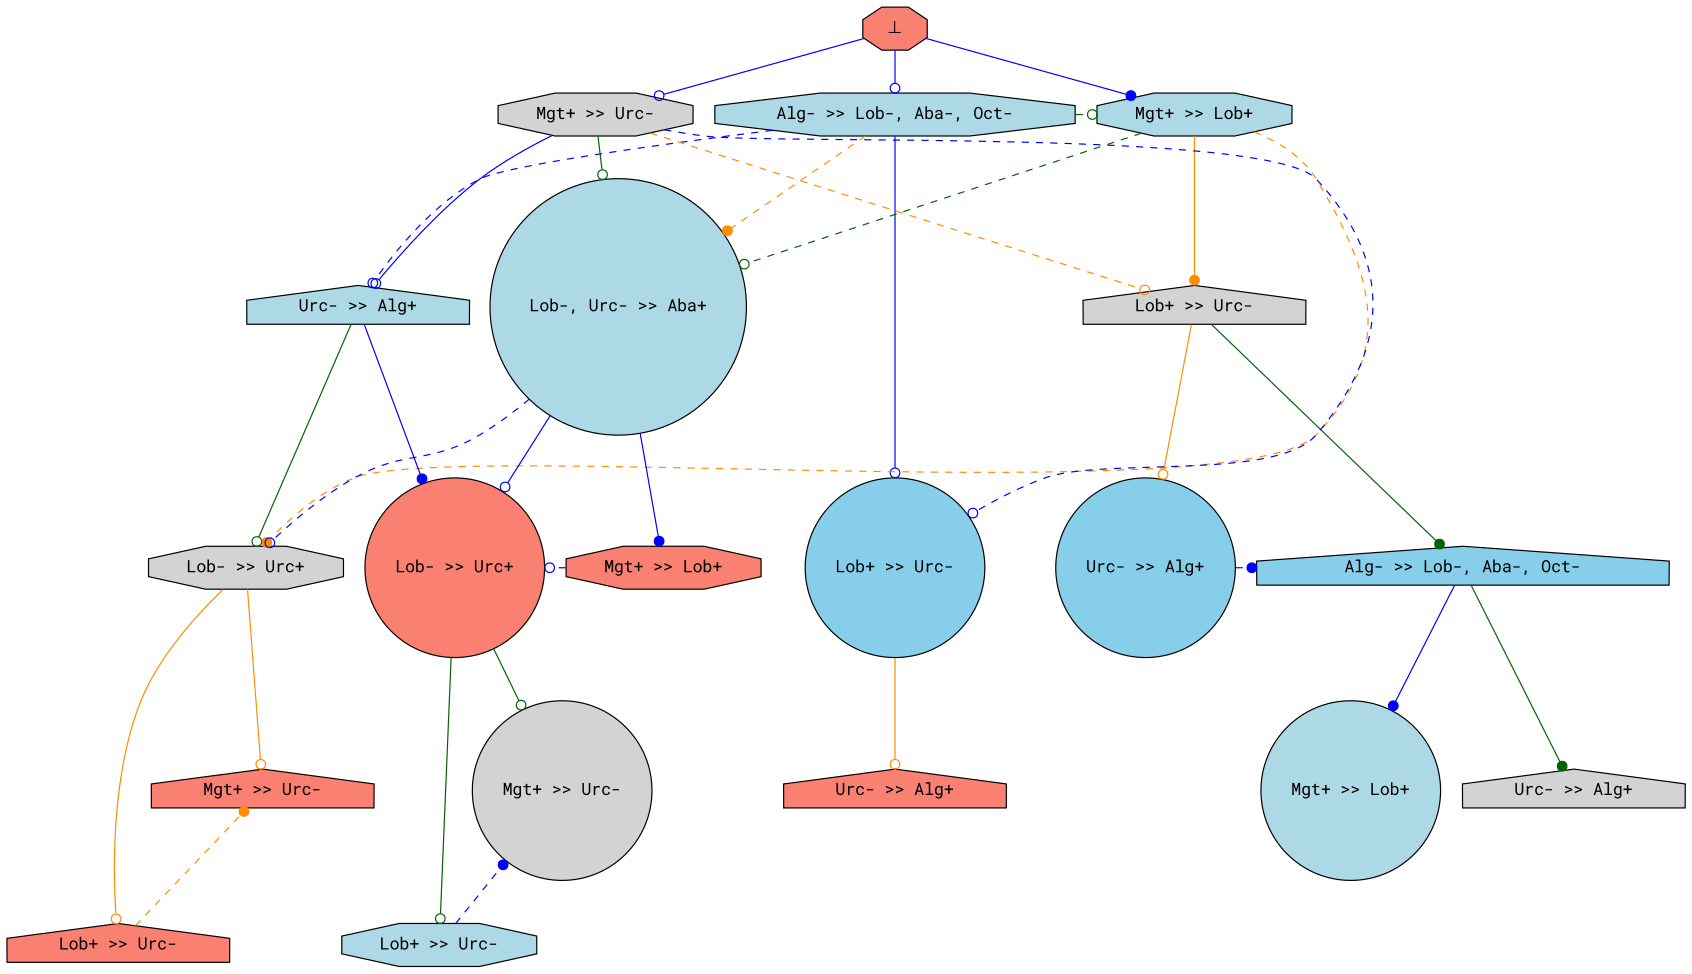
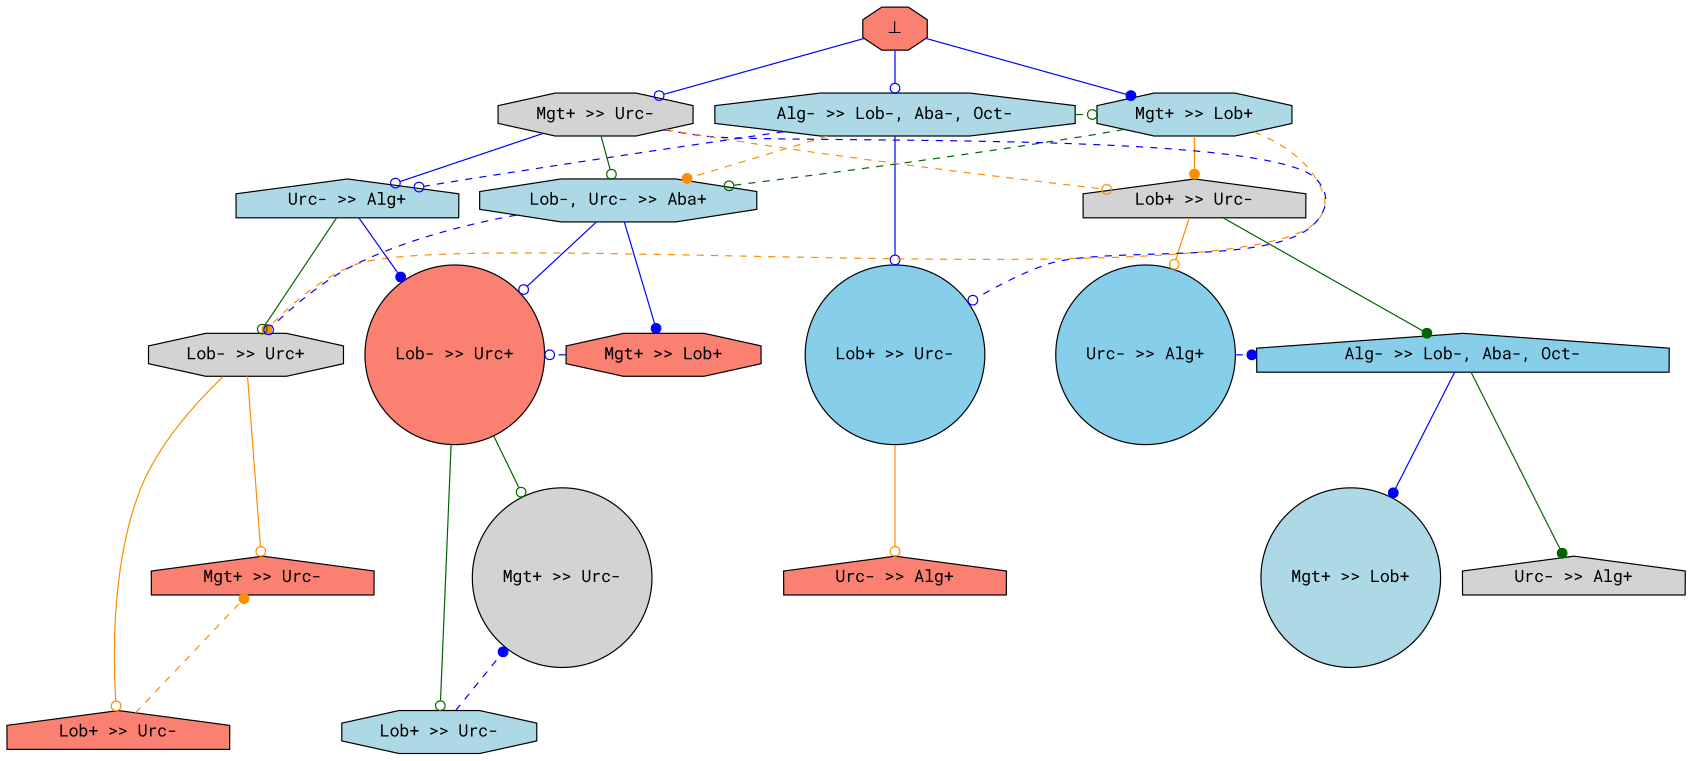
(618, 307) -> (618, 200)
